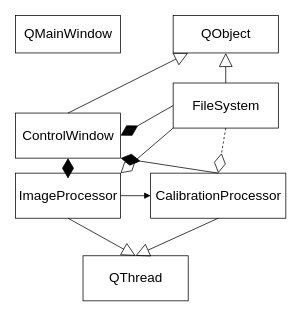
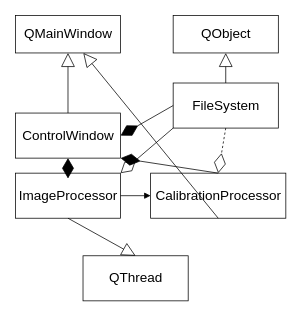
(122, 86) -> (68, 90)
(183, 234) -> (154, 139)
